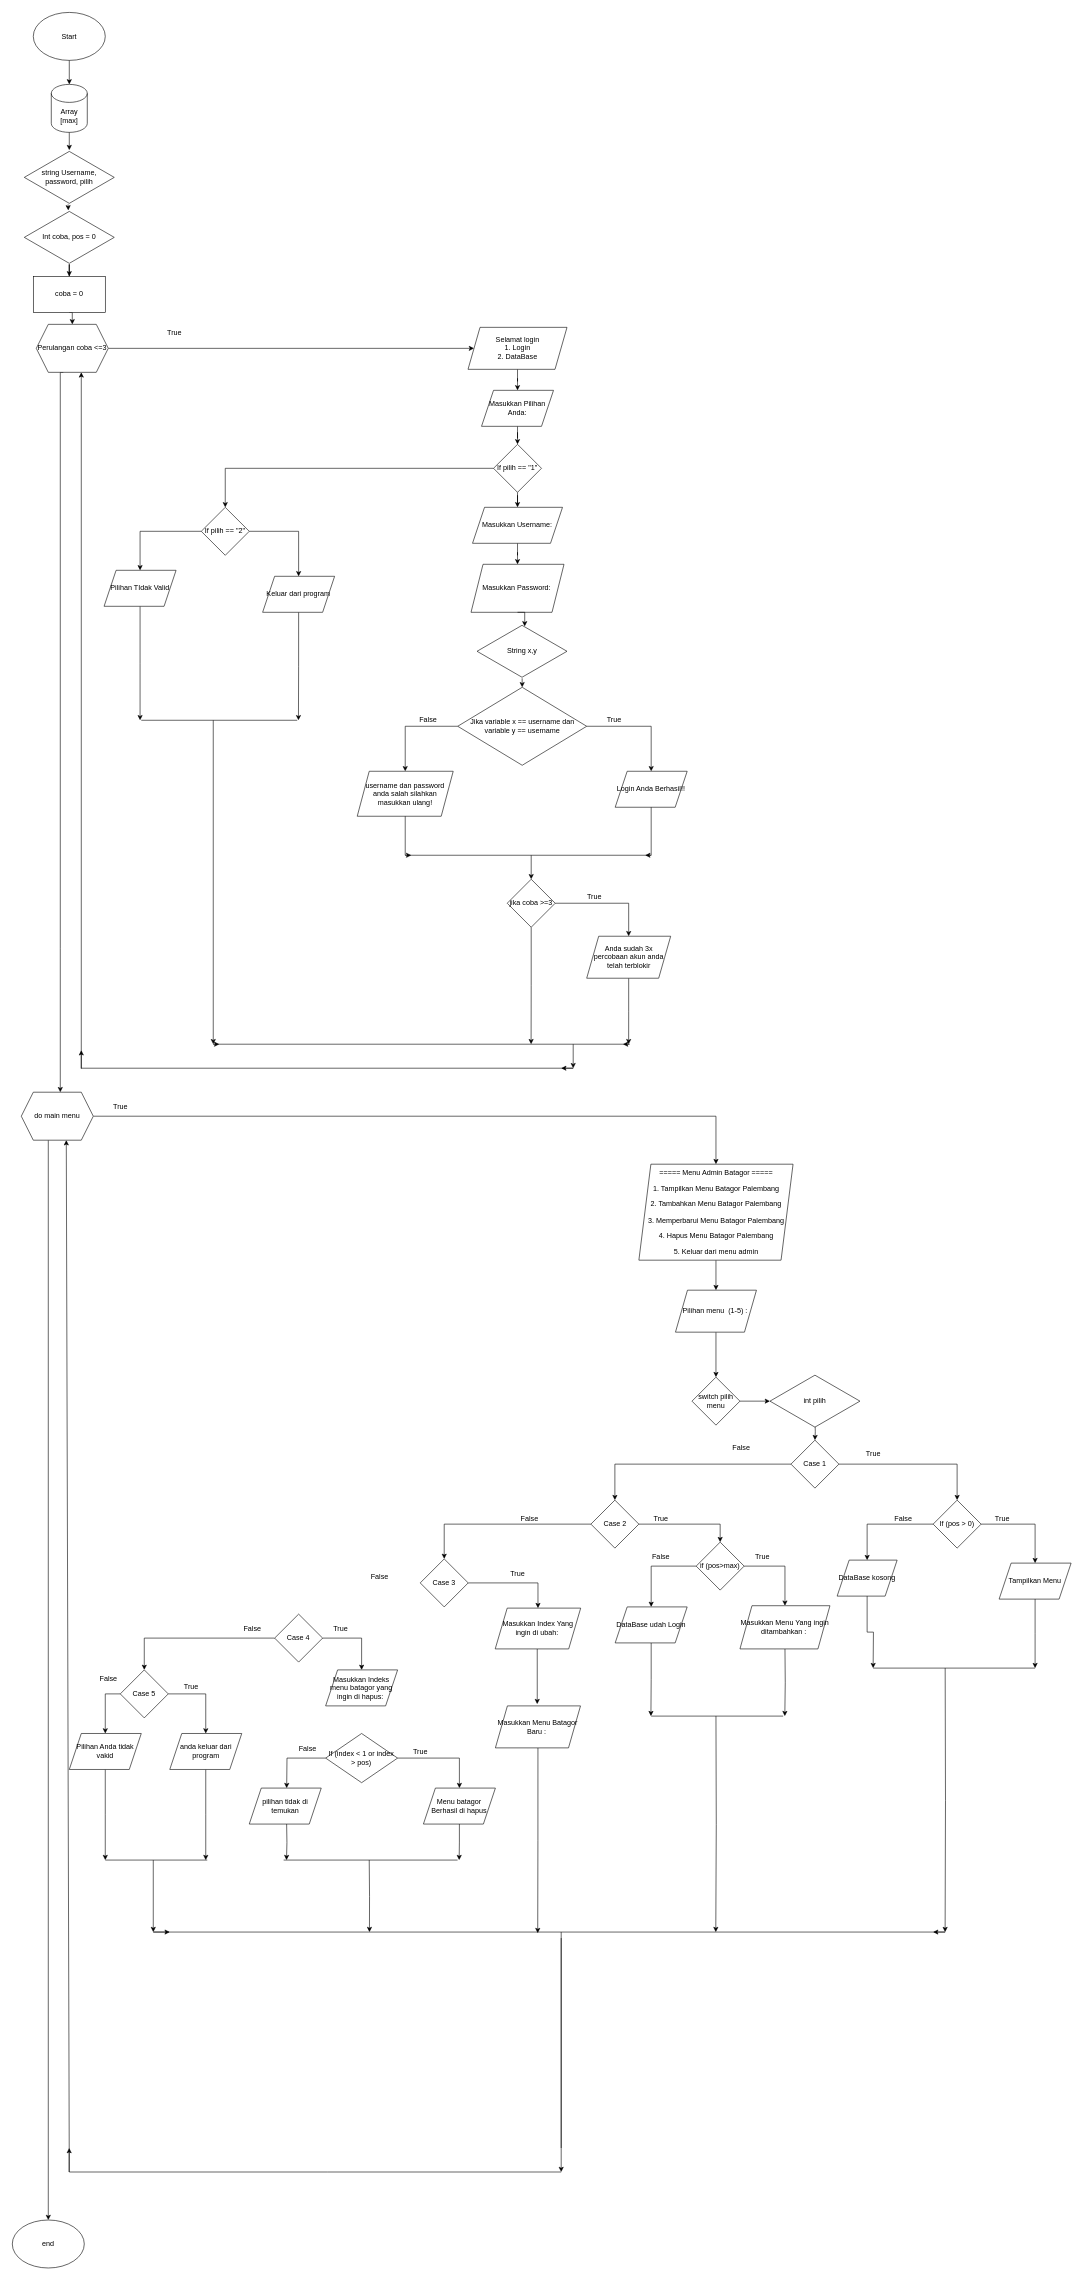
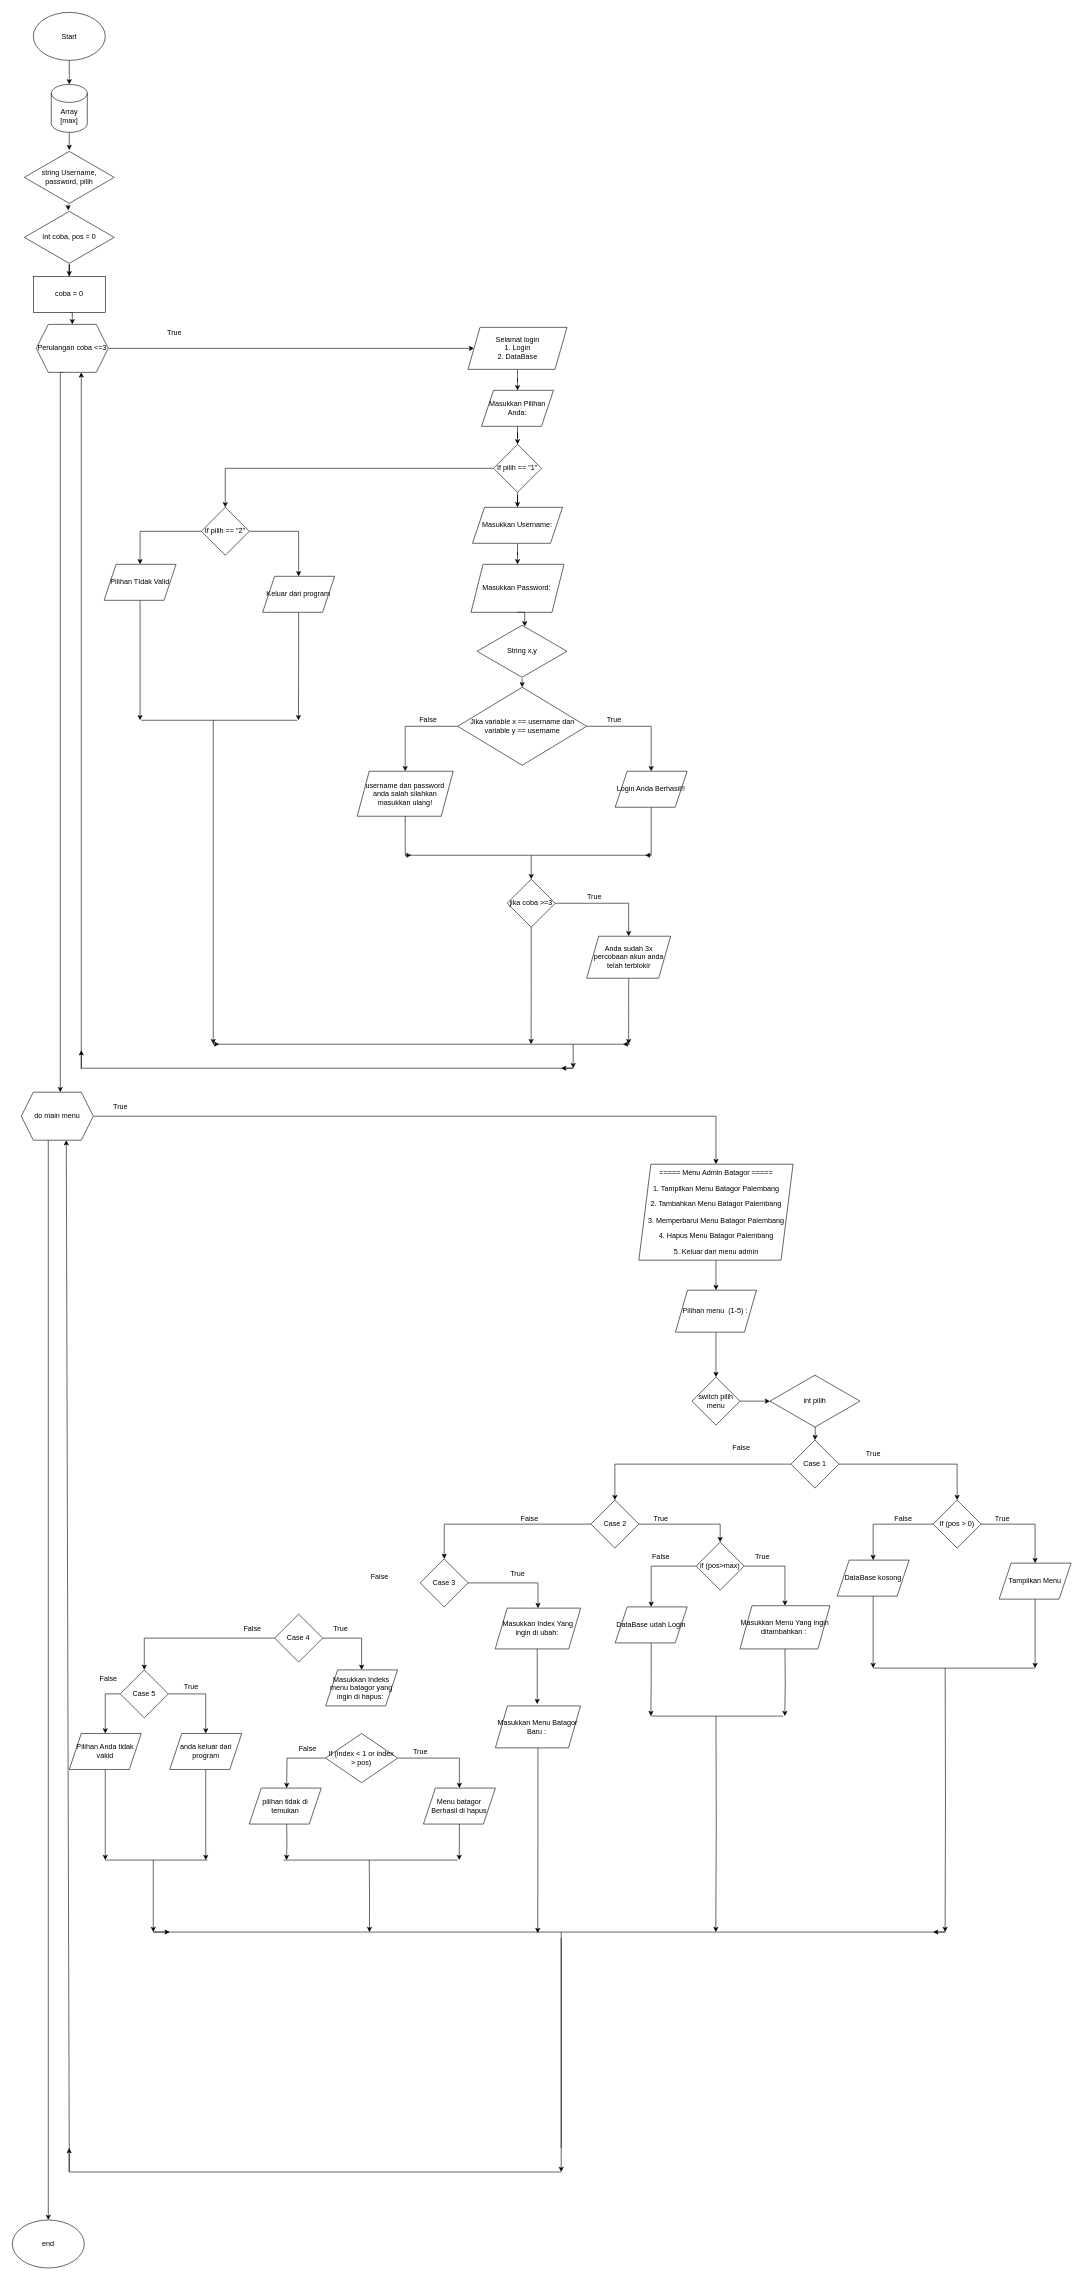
(140, 588) -> (140, 582)
(867, 1578) -> (873, 1578)
